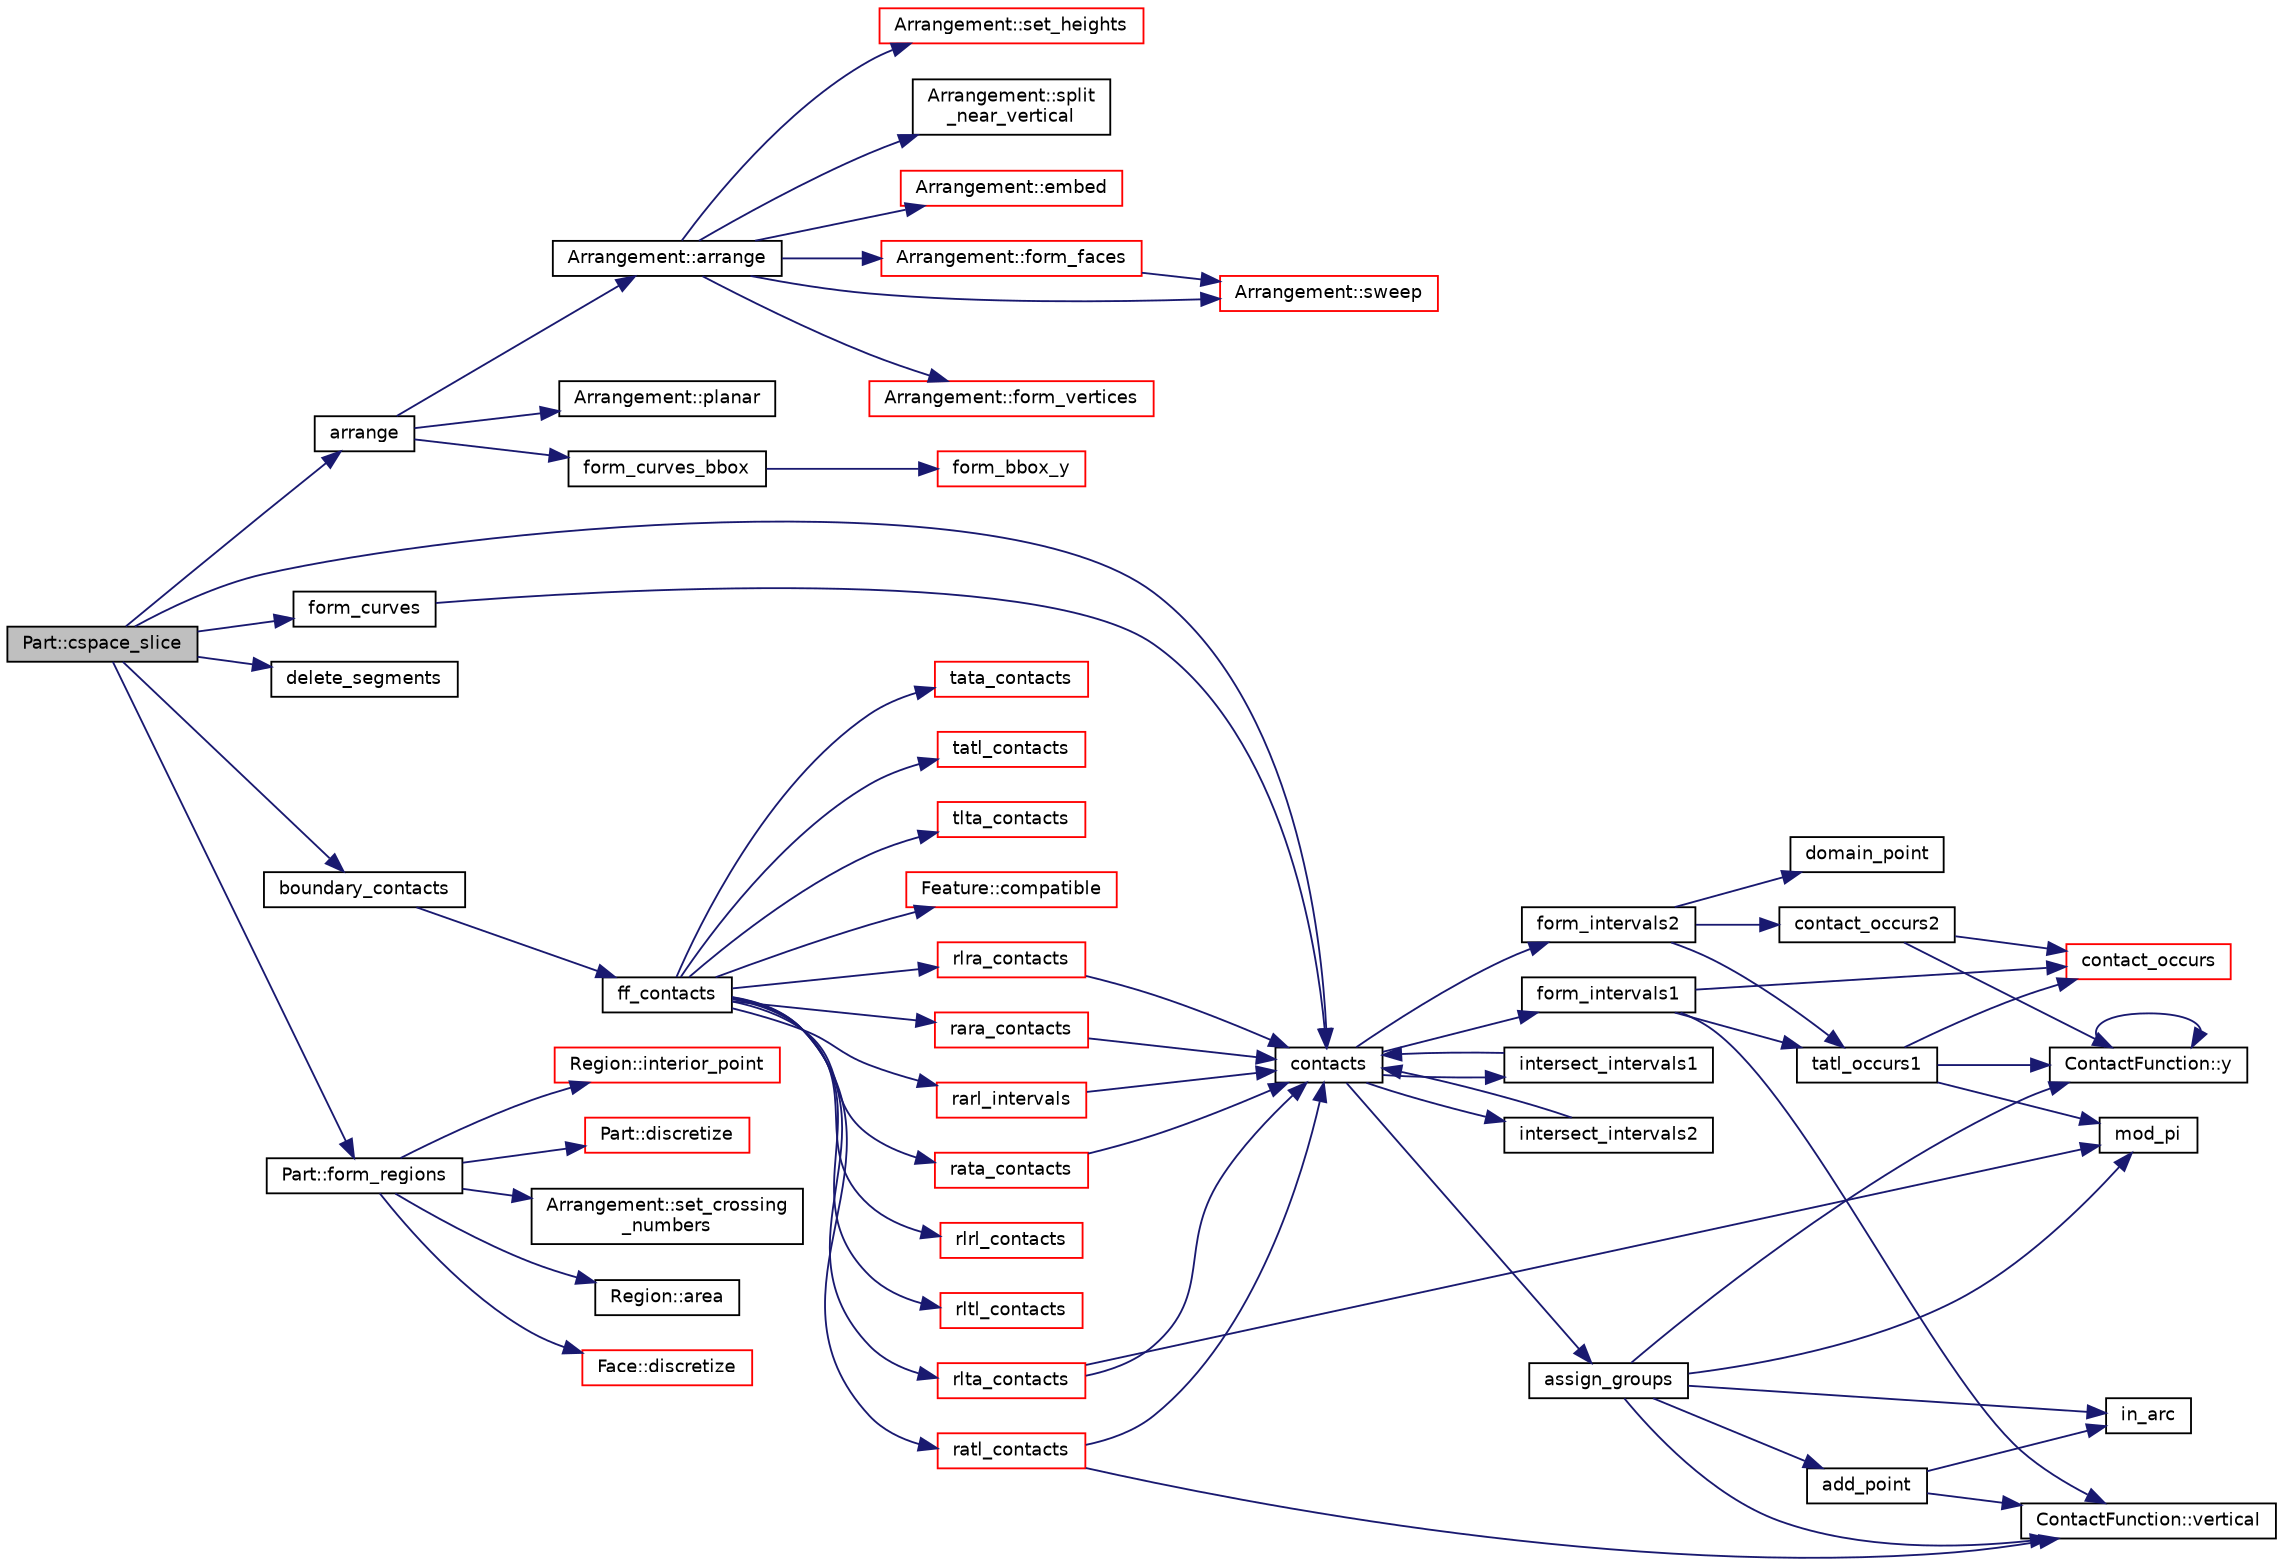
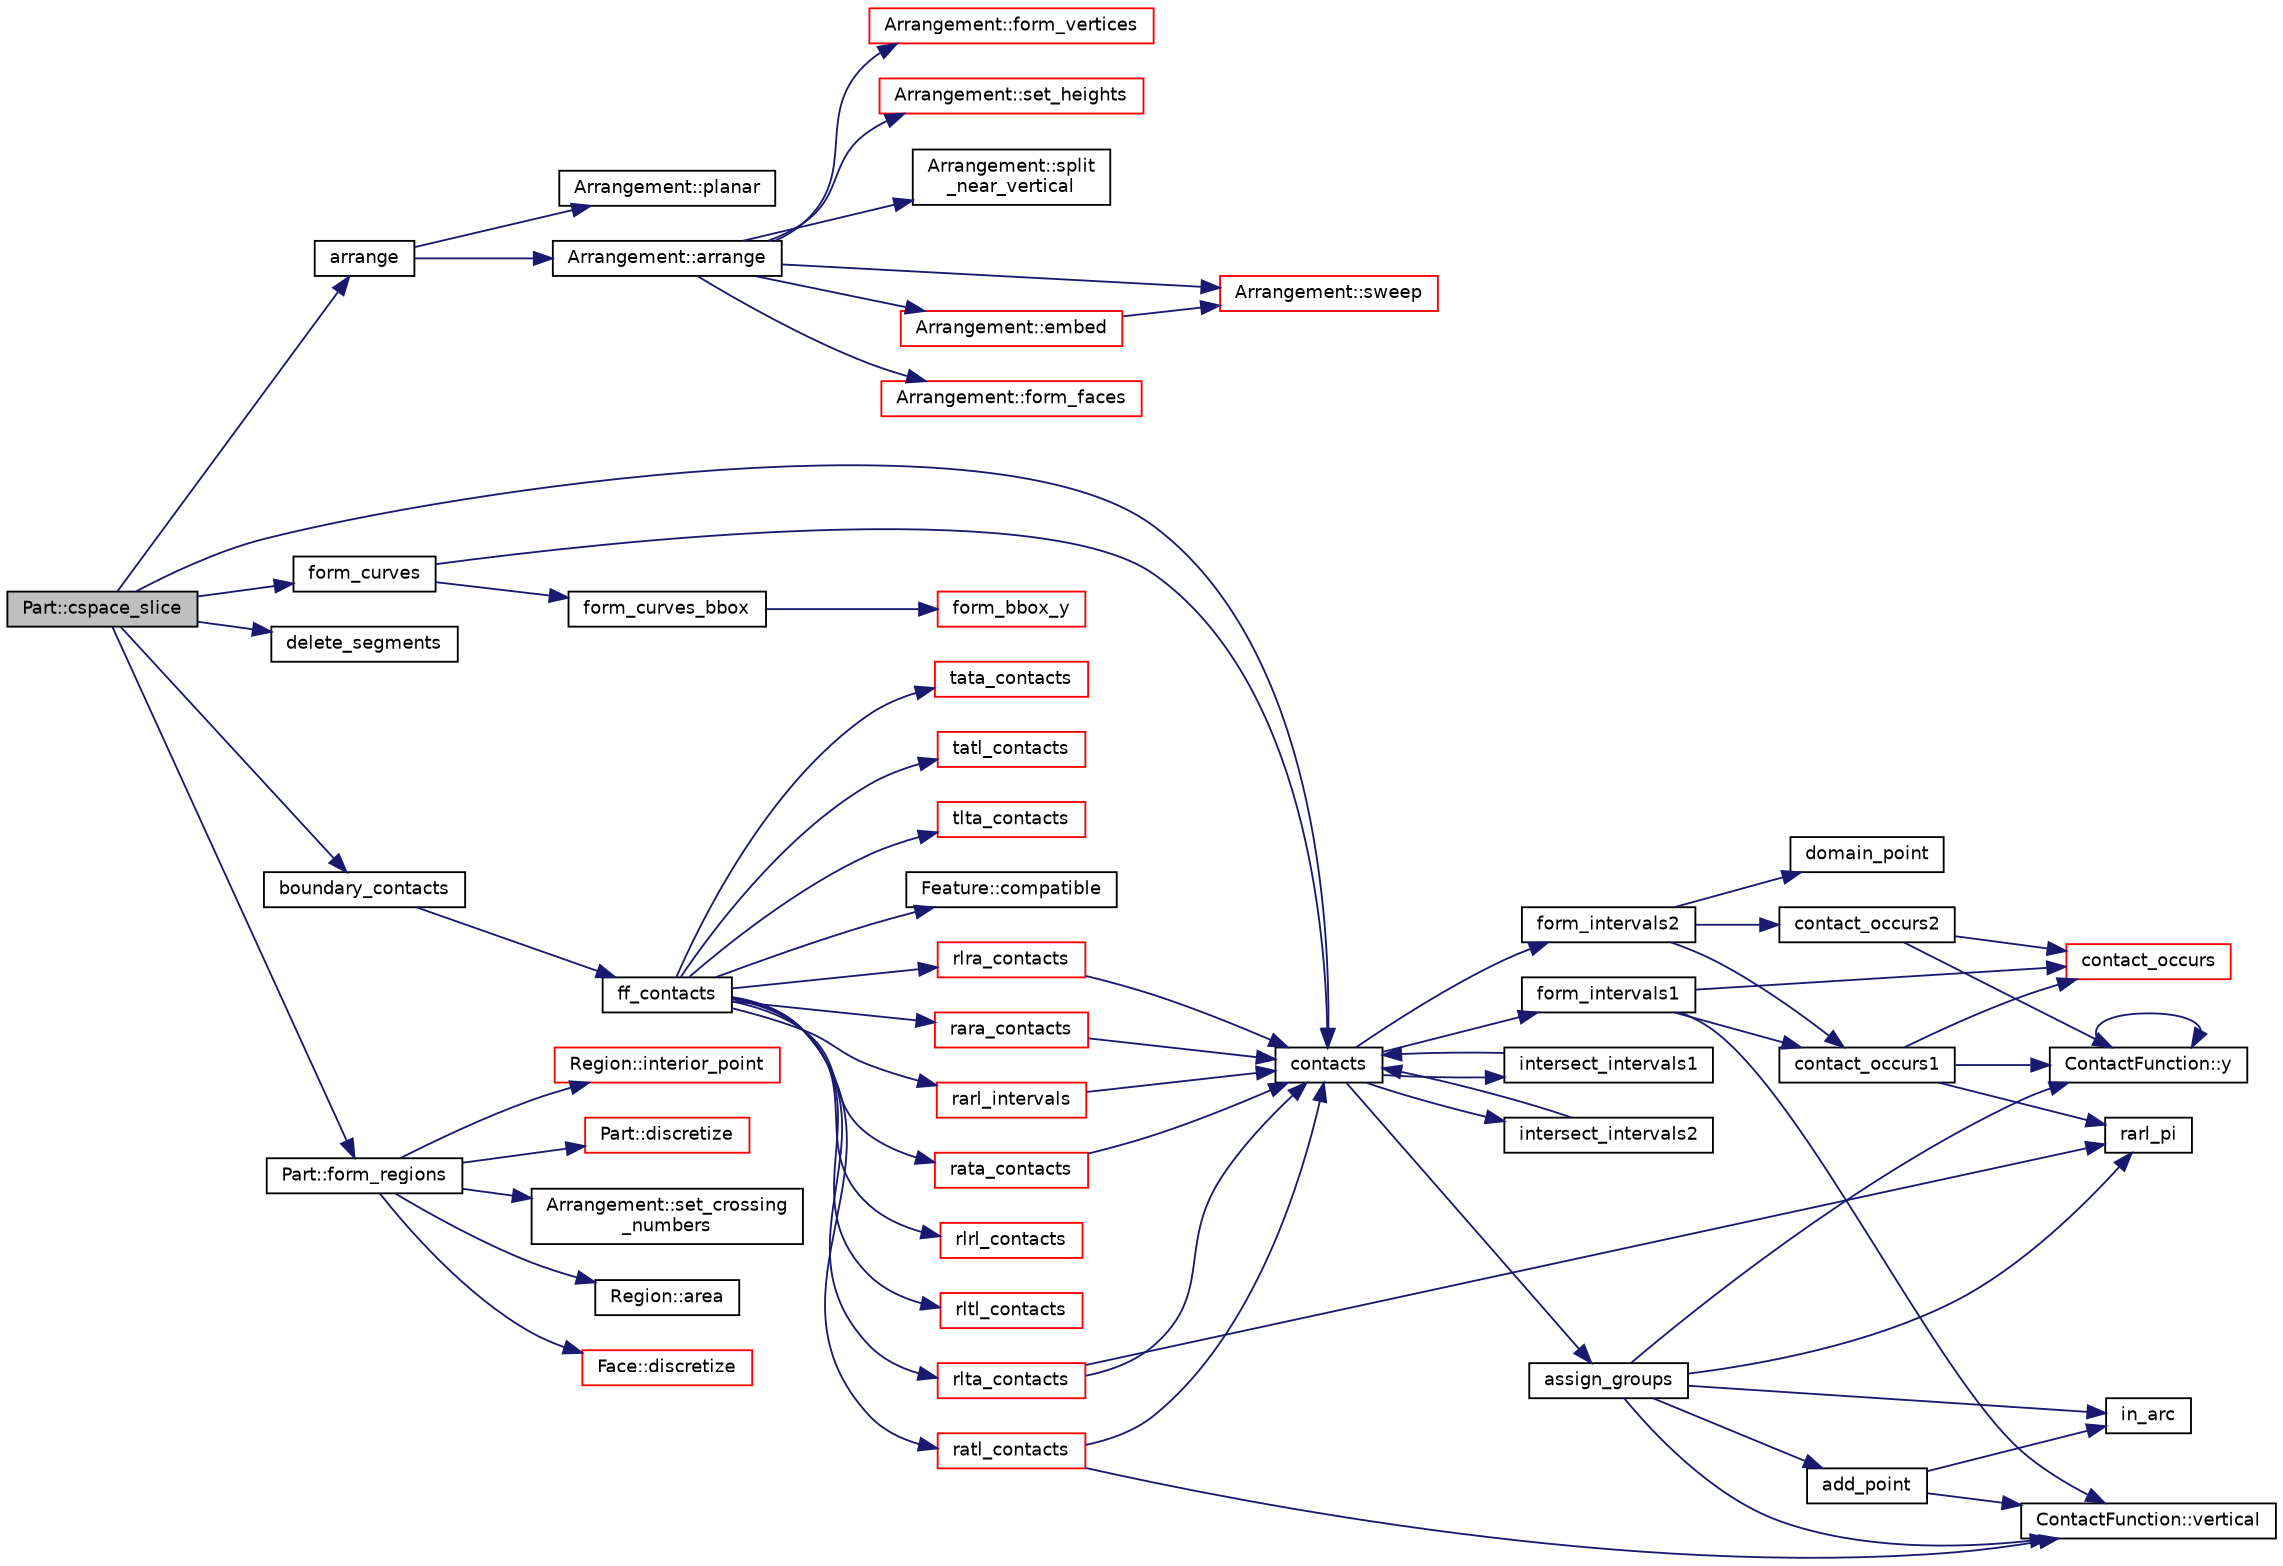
(1172, 276) -> (1162, 312)
(482, 447) -> (493, 589)
(1012, 890) -> (1012, 890)
(1867, 1065) -> (1867, 1065)
(2149, 1135) -> (2149, 1135)
